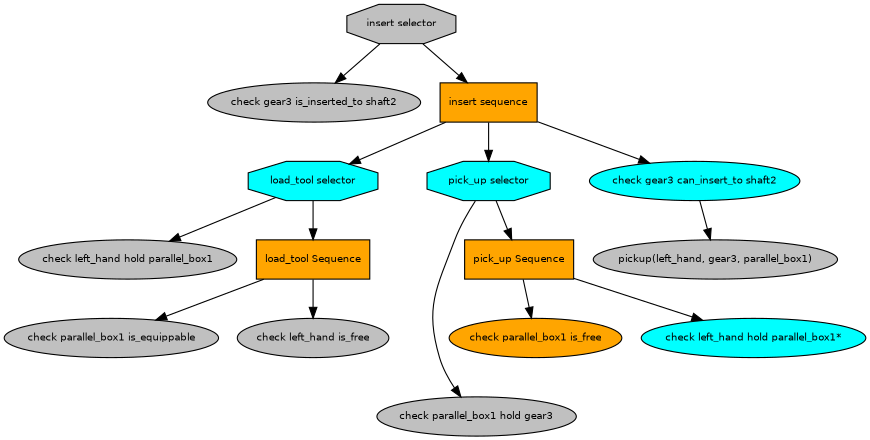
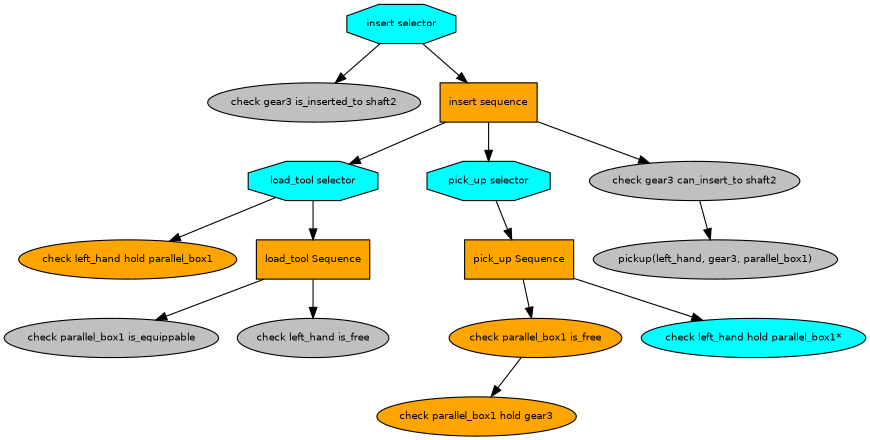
(401, 24) -> (401, 24)
(695, 181) -> (695, 181)
(128, 259) -> (128, 259)
(436, 293) -> (510, 373)
(477, 416) -> (477, 416)
